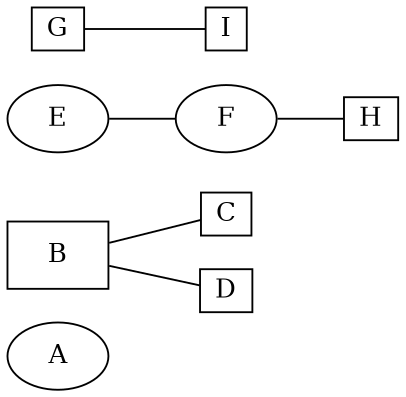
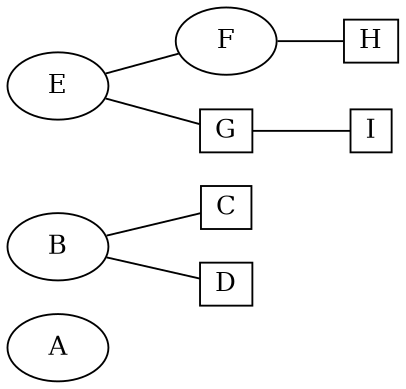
none -> (153, 111)
(58, 255) -> (58, 247)
